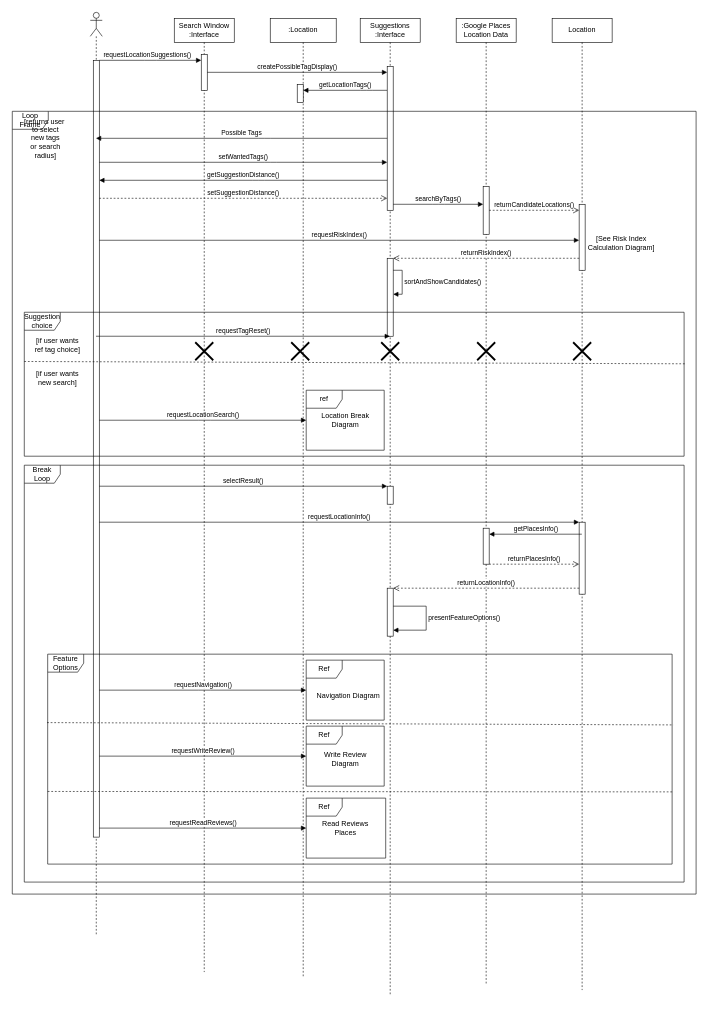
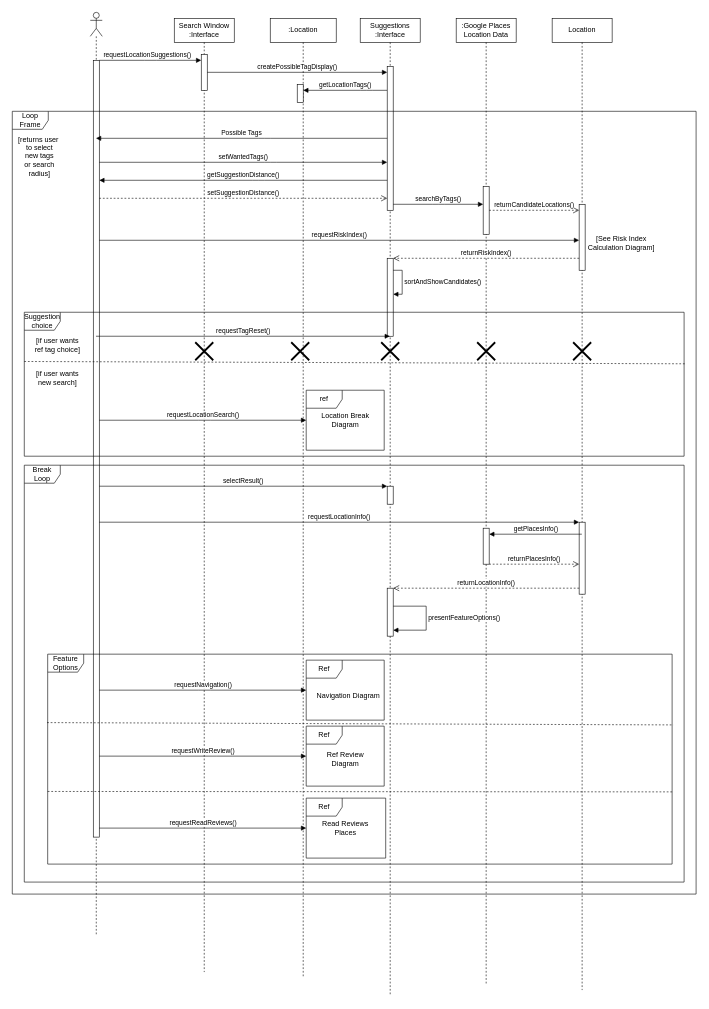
(45, 138) -> (39, 156)
(346, 759) -> (346, 759)
